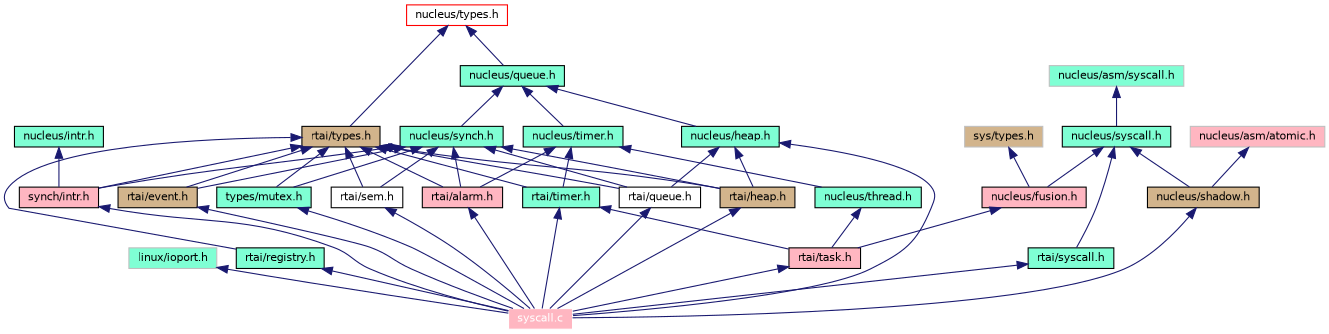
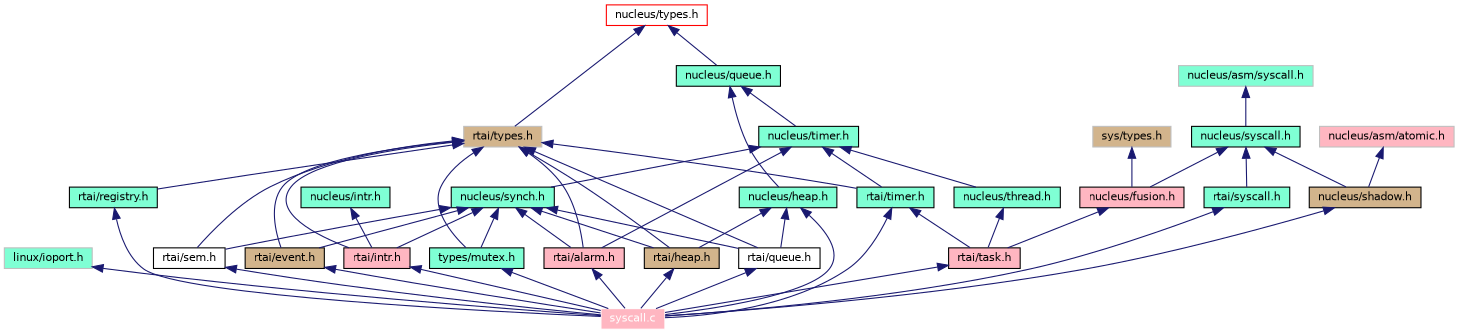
(478, 110) -> (650, 168)
(341, 137) -> (503, 137)
(59, 197) -> (377, 258)
